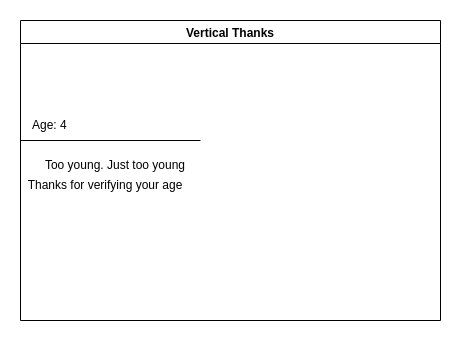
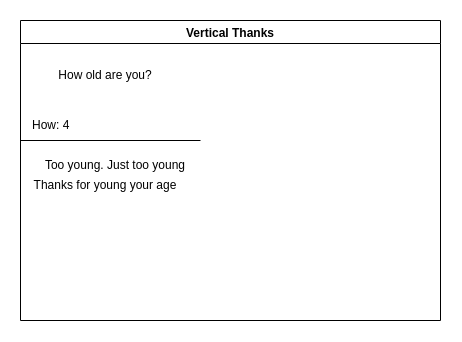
none -> (106, 76)
(50, 126) -> (50, 126)
(106, 186) -> (106, 186)
